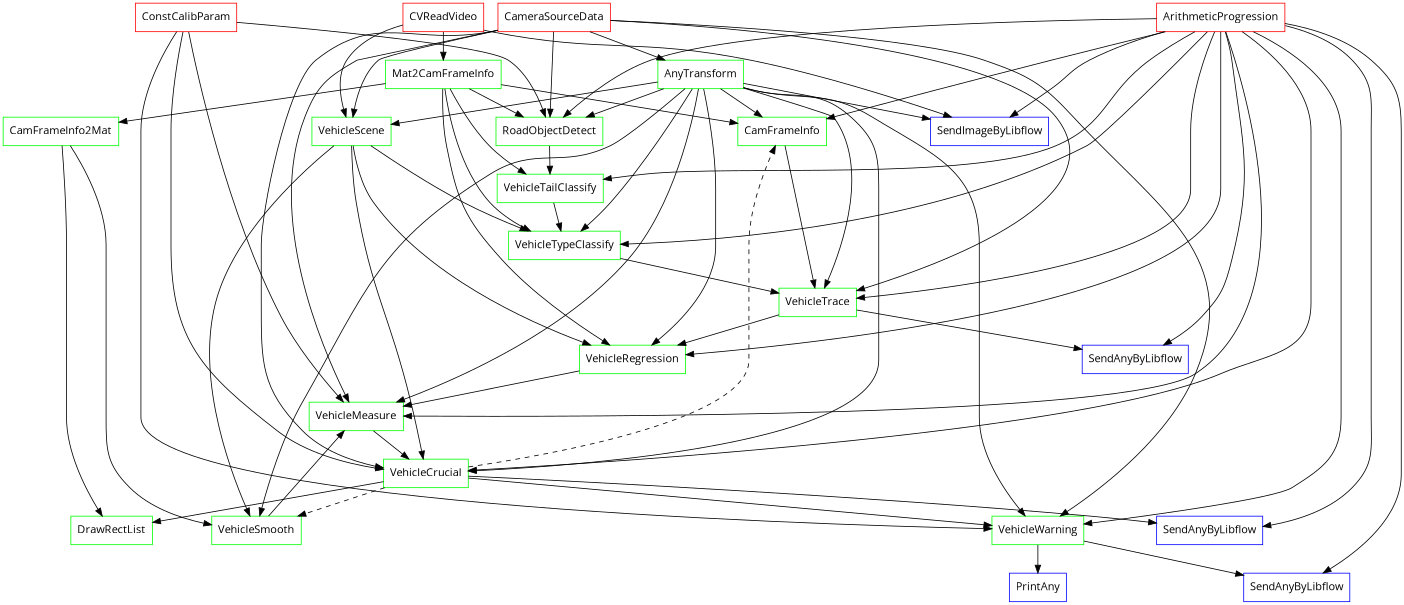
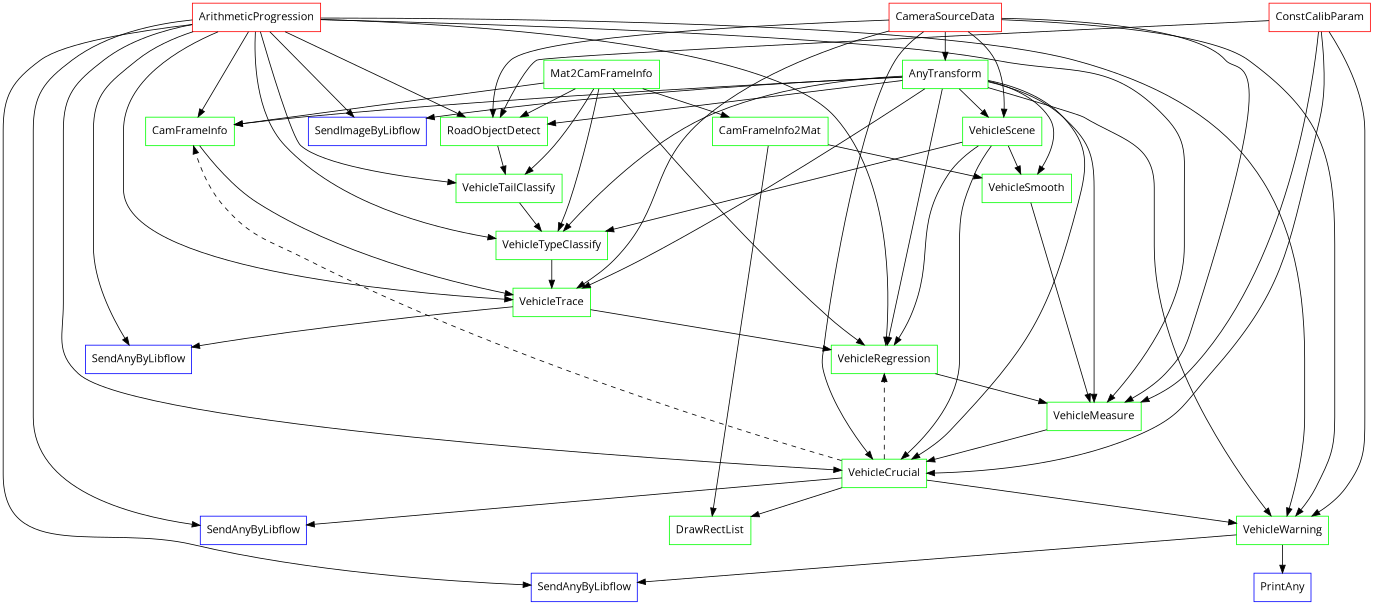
(443, 17) -> none
(345, 501) -> (884, 420)
